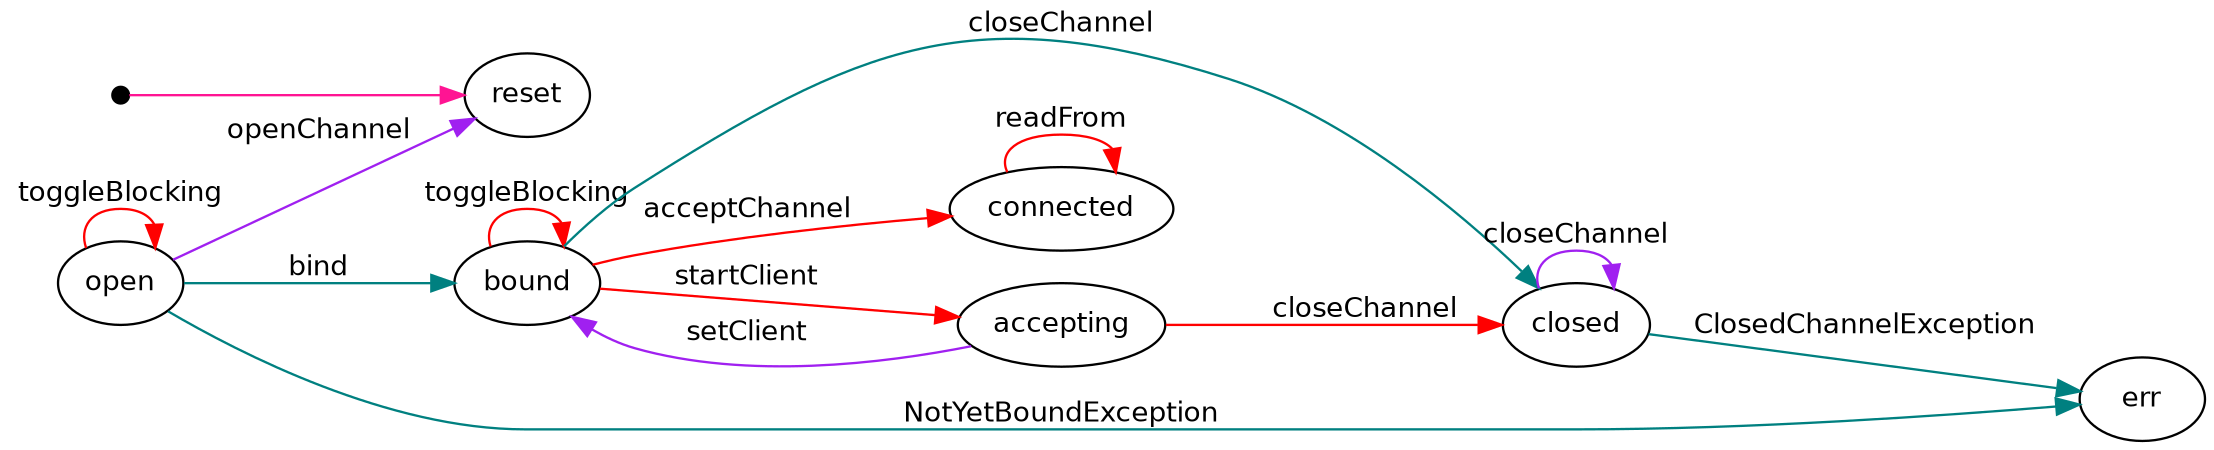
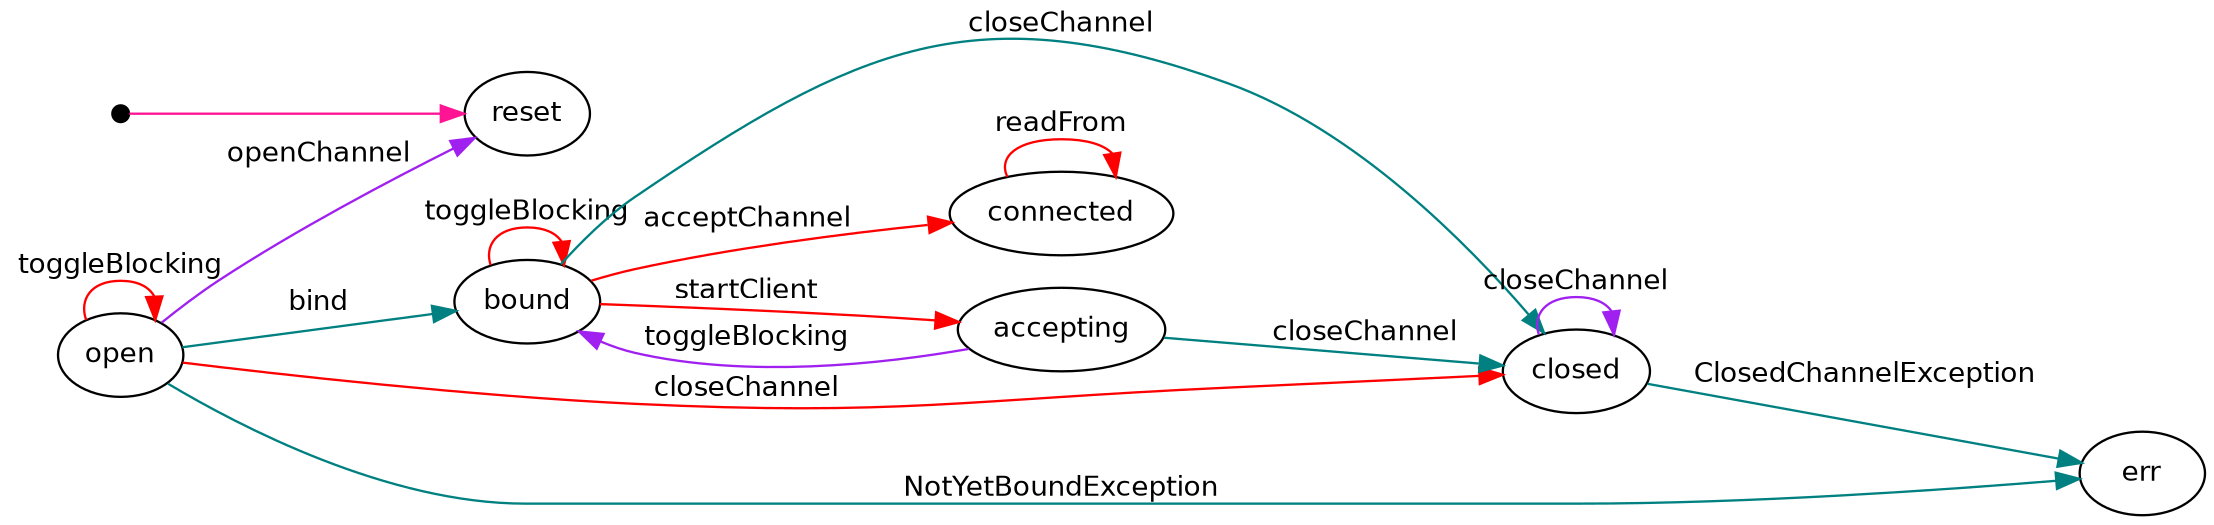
(1322, 325) -> (1321, 351)
(747, 333) -> (747, 338)
none -> (830, 408)
